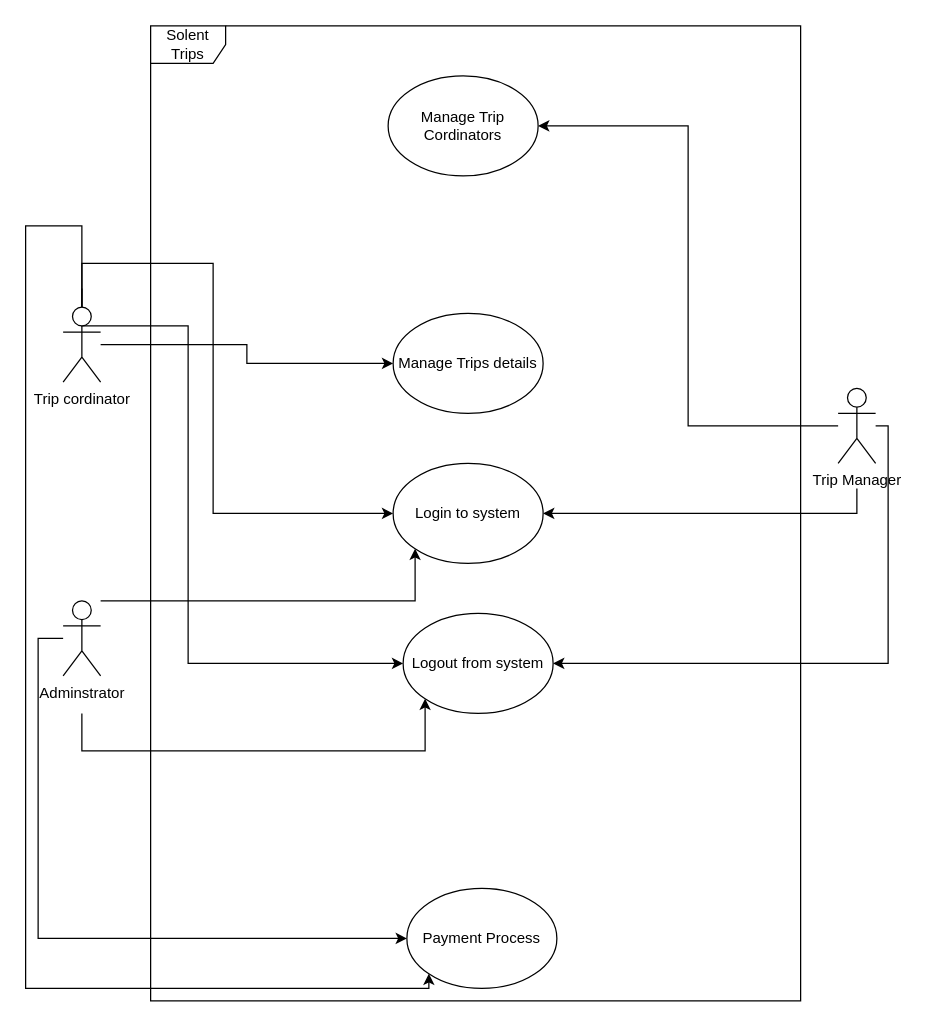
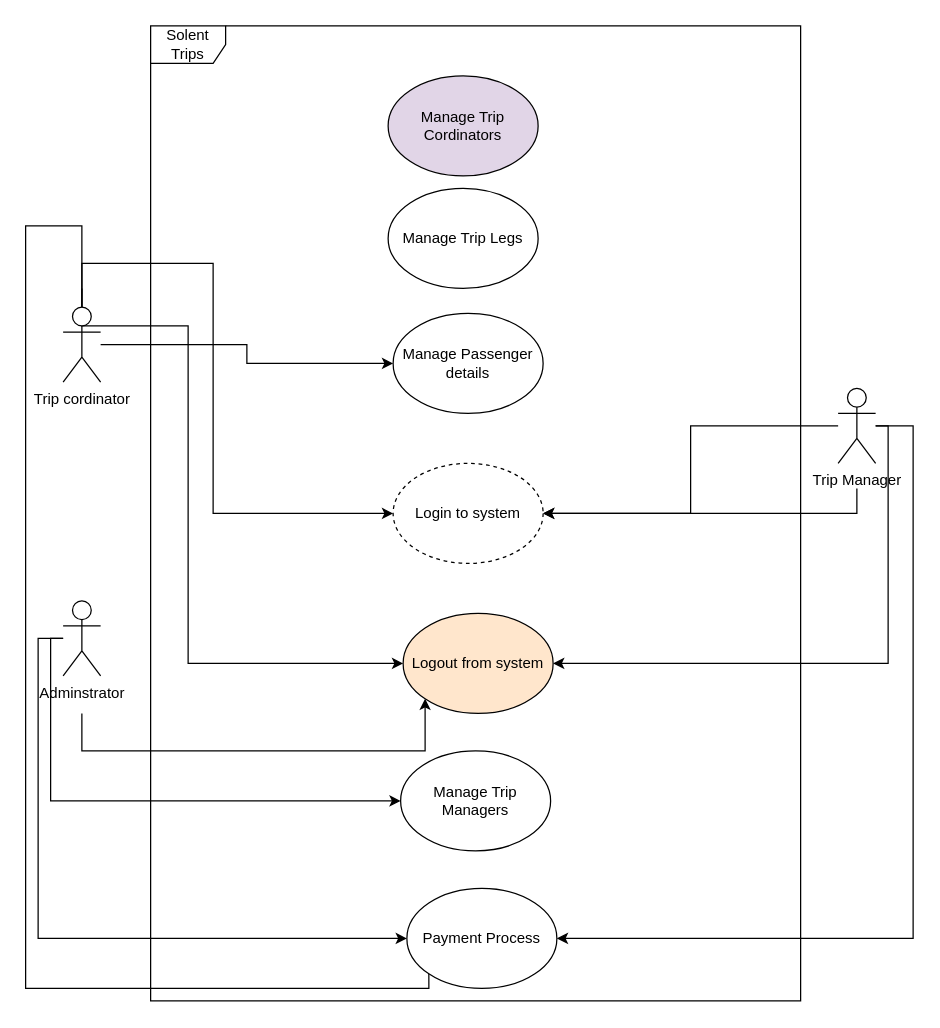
(463, 126) -> (463, 126)
(688, 207) -> (691, 467)
none -> (463, 238)
(468, 363) -> (468, 363)
(468, 513) -> (468, 513)
(280, 601) -> none
(478, 663) -> (478, 663)
none -> (142, 801)
none -> (476, 801)
none -> (913, 845)
(429, 984) -> (429, 980)
